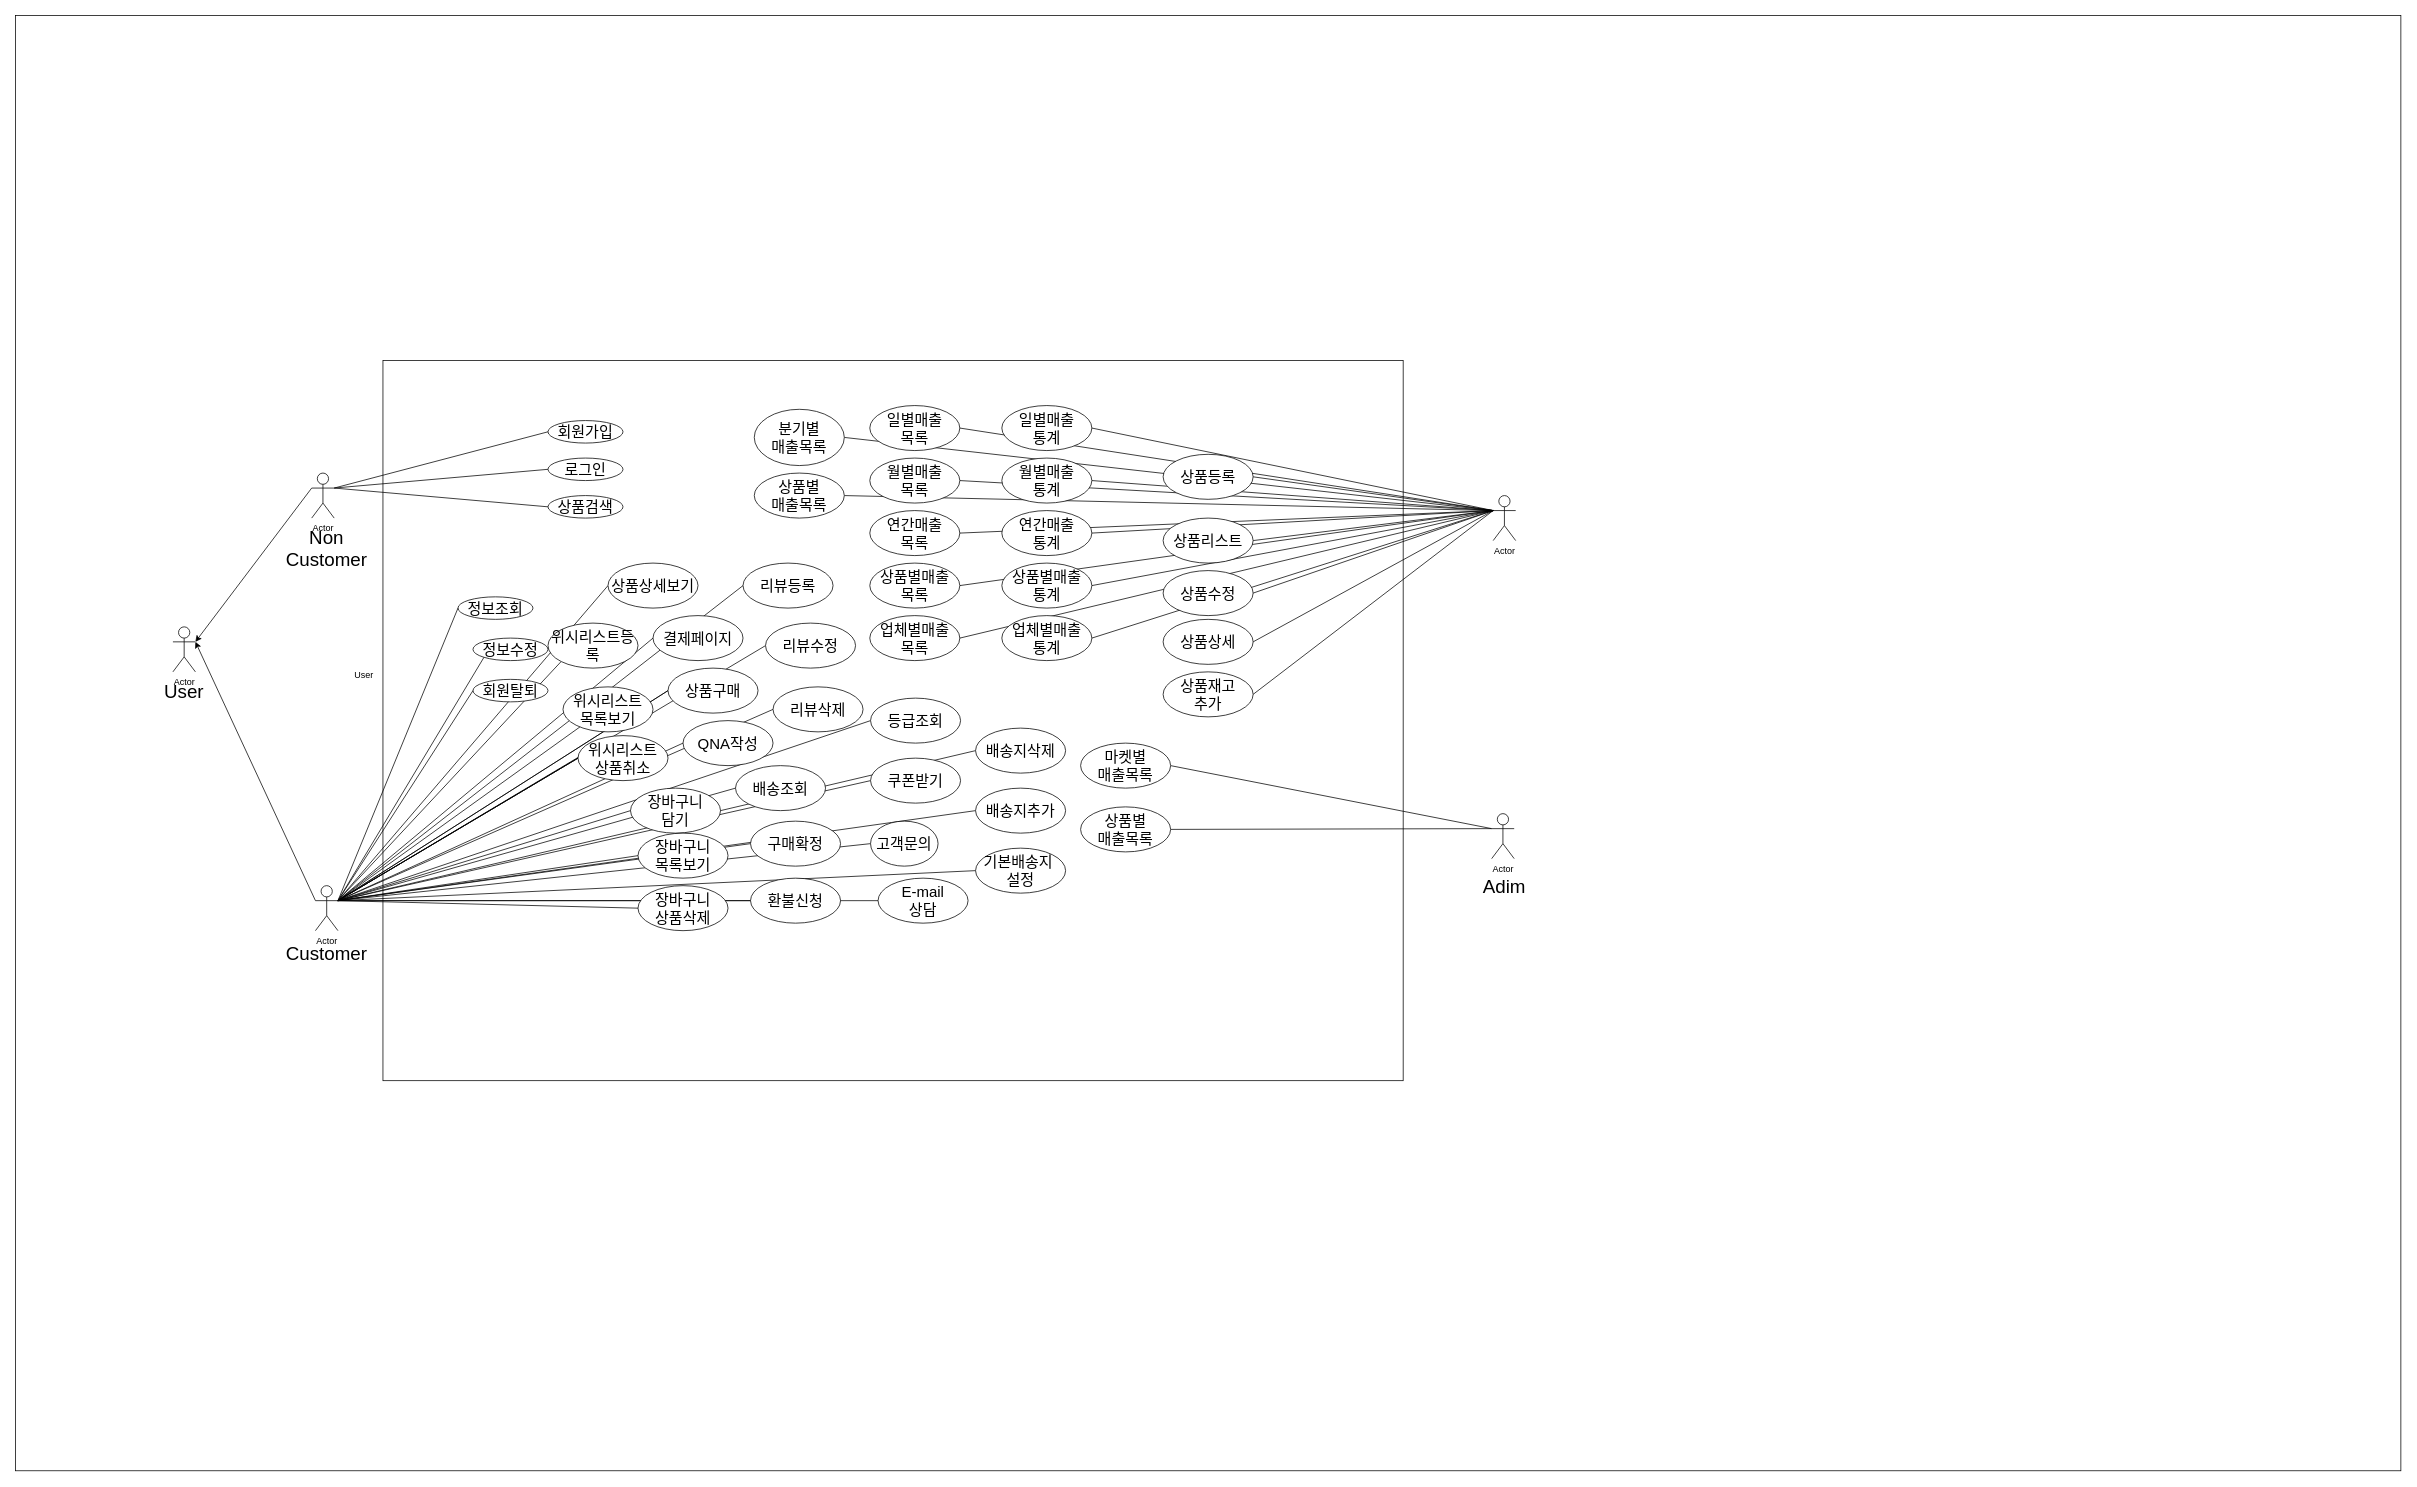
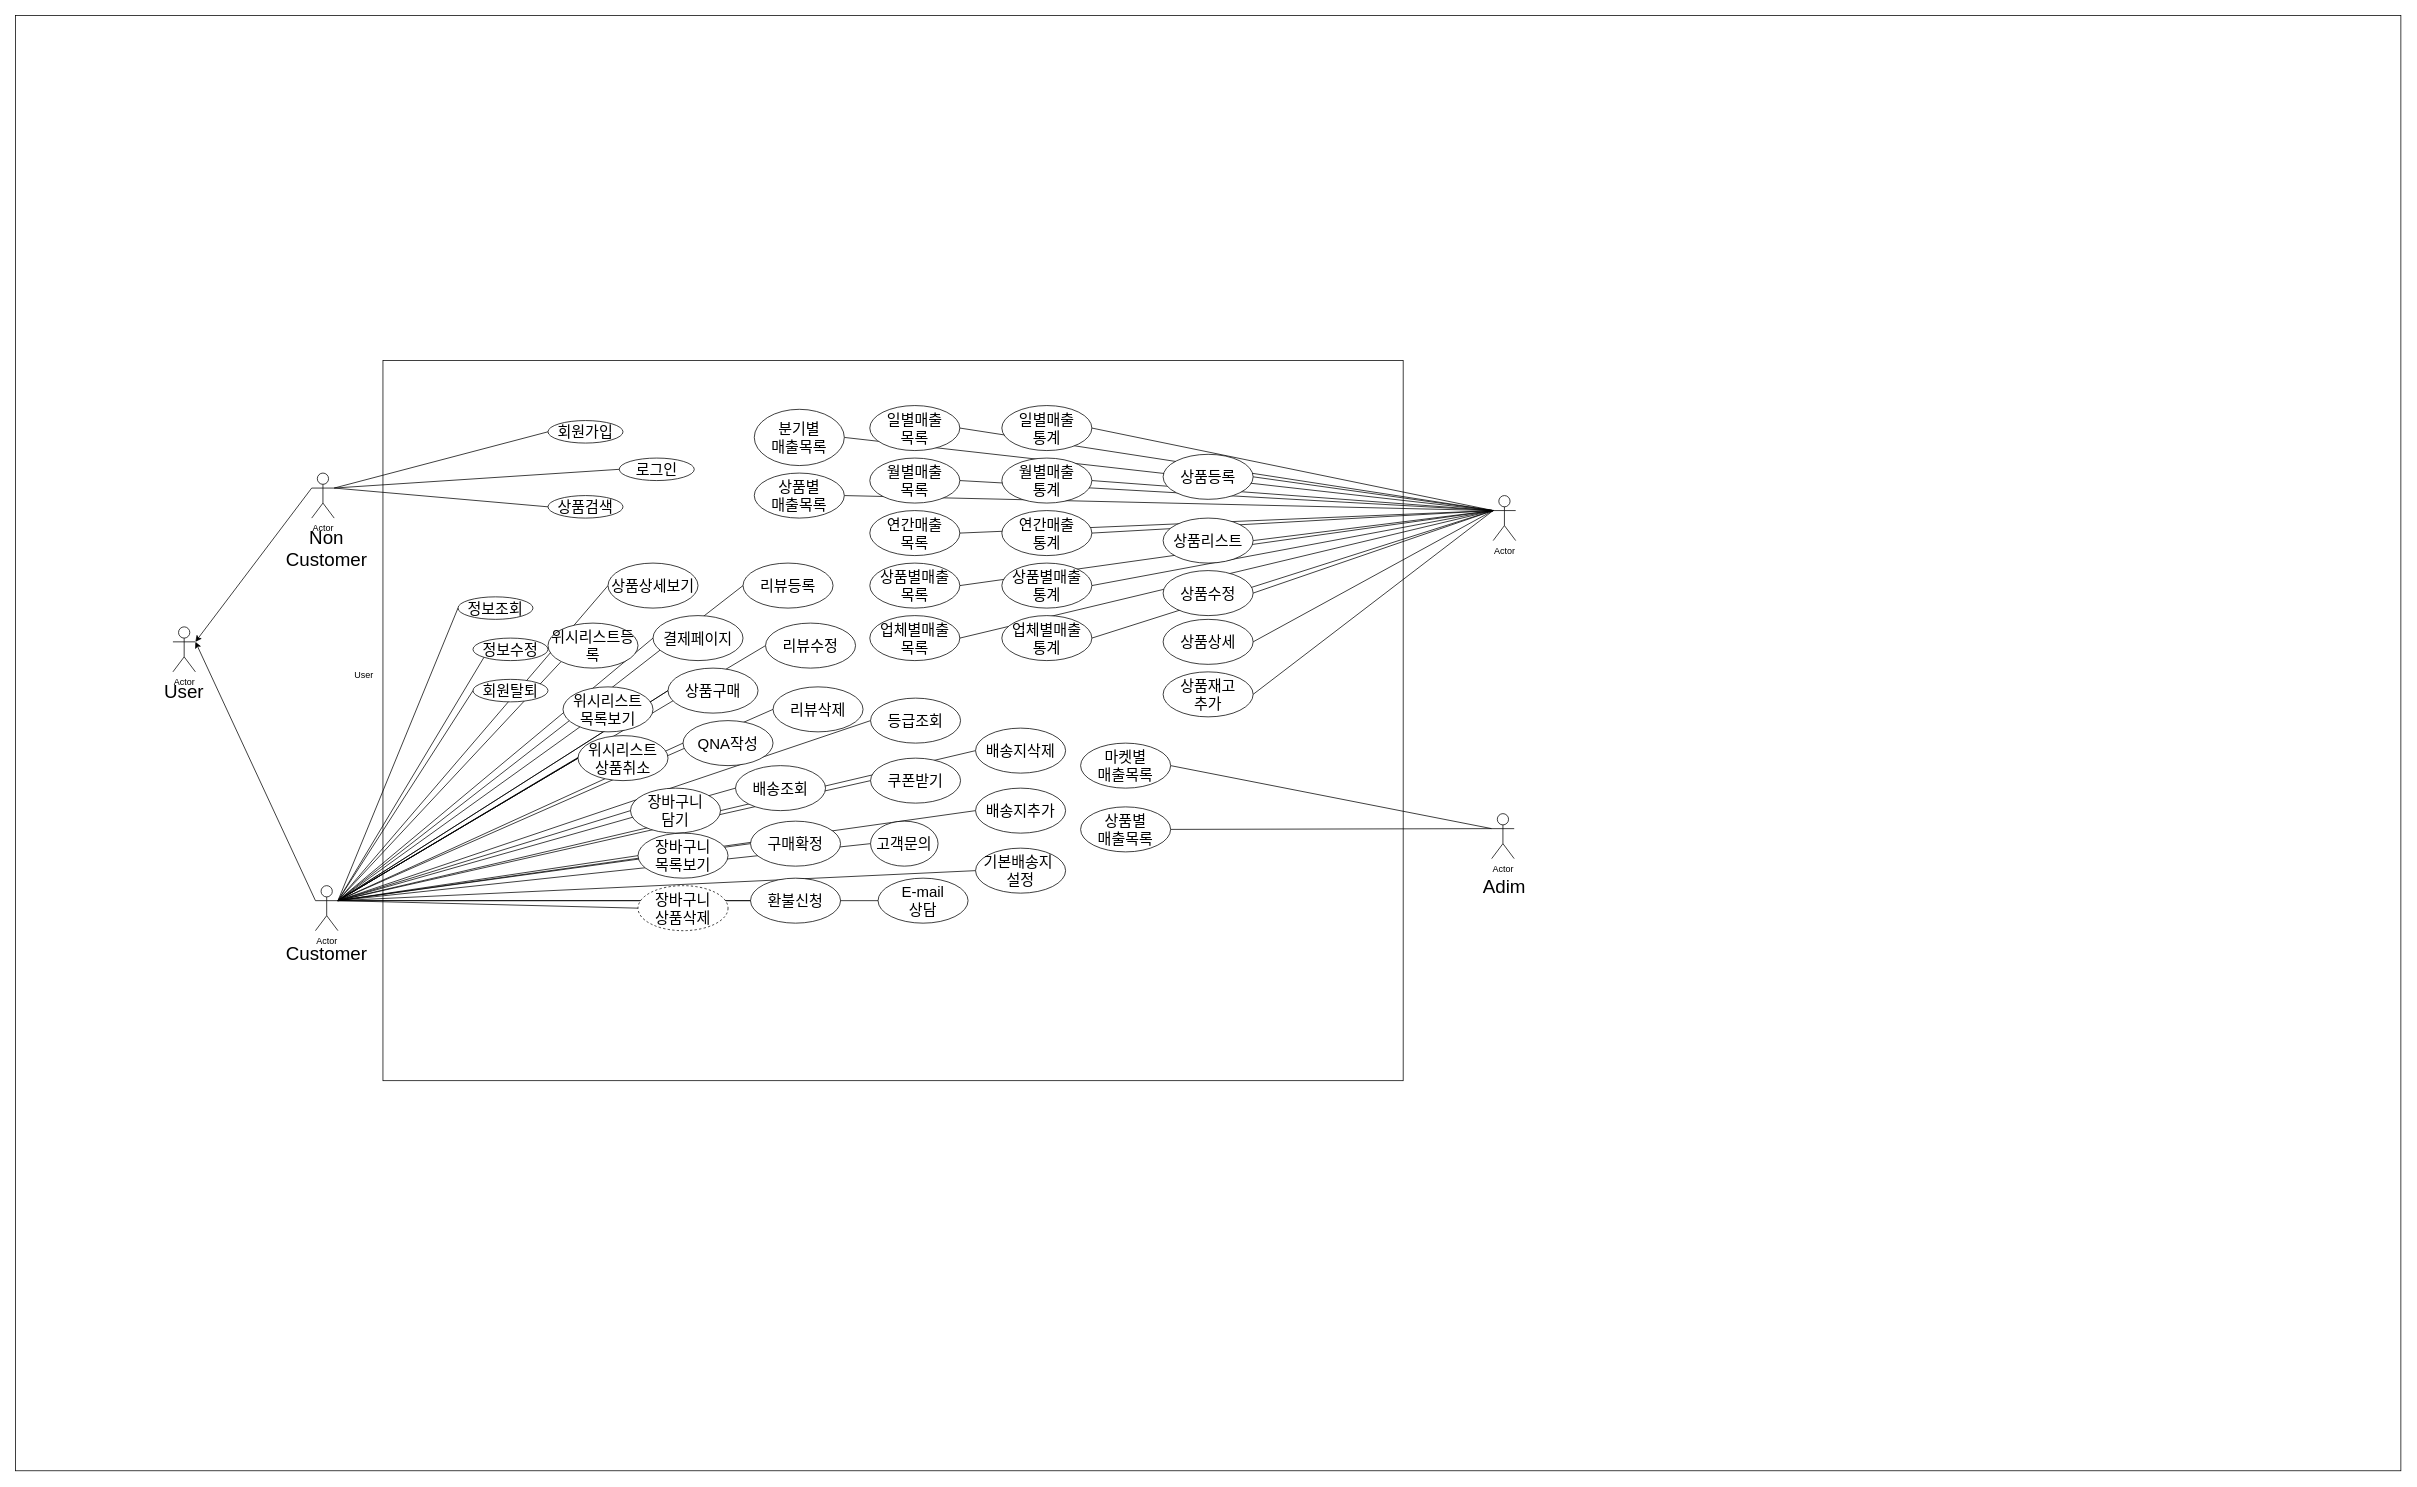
(585, 469) -> (657, 469)
(683, 908) -> (683, 908)
